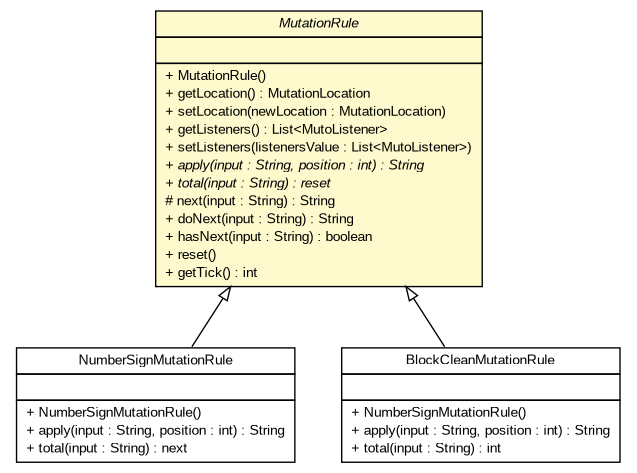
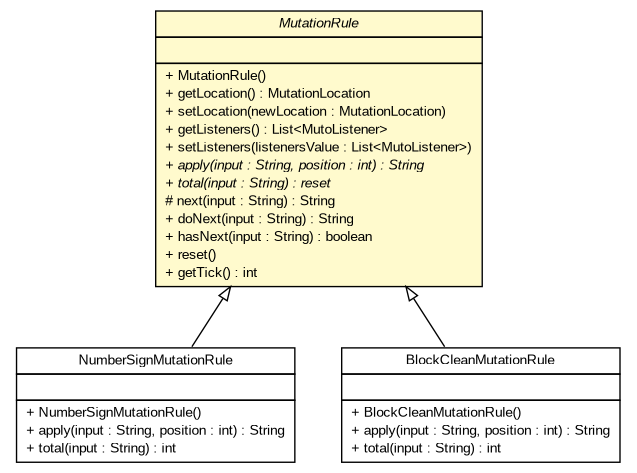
(439, 413) -> (437, 413)
(107, 448) -> (101, 448)
